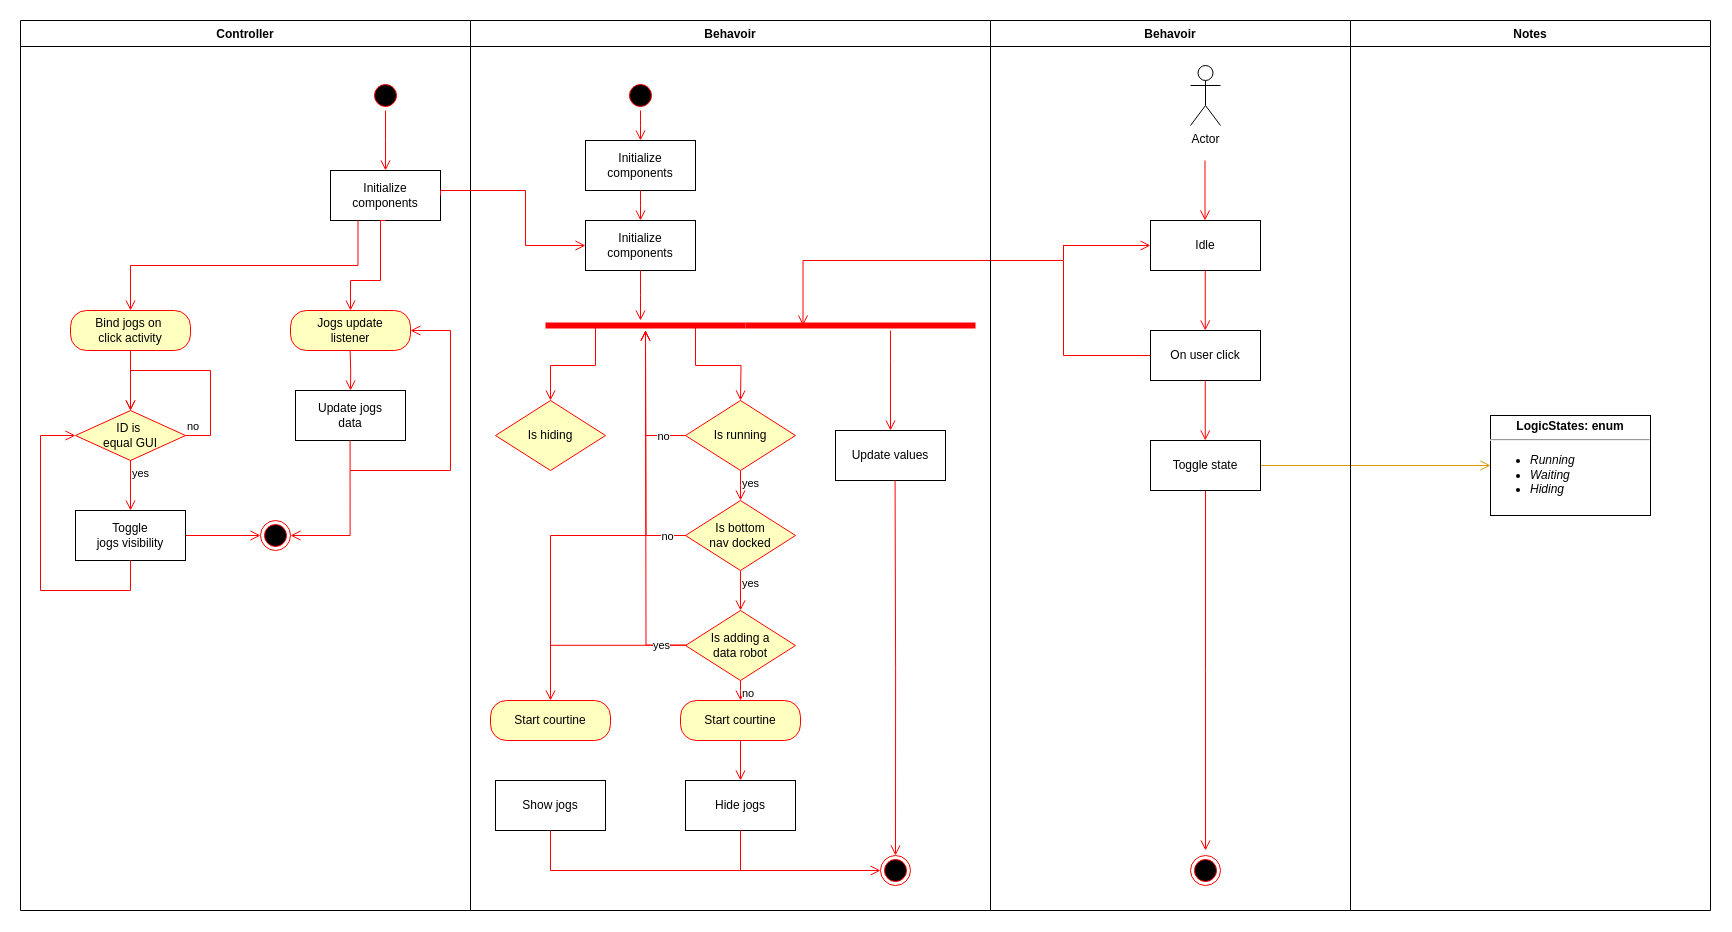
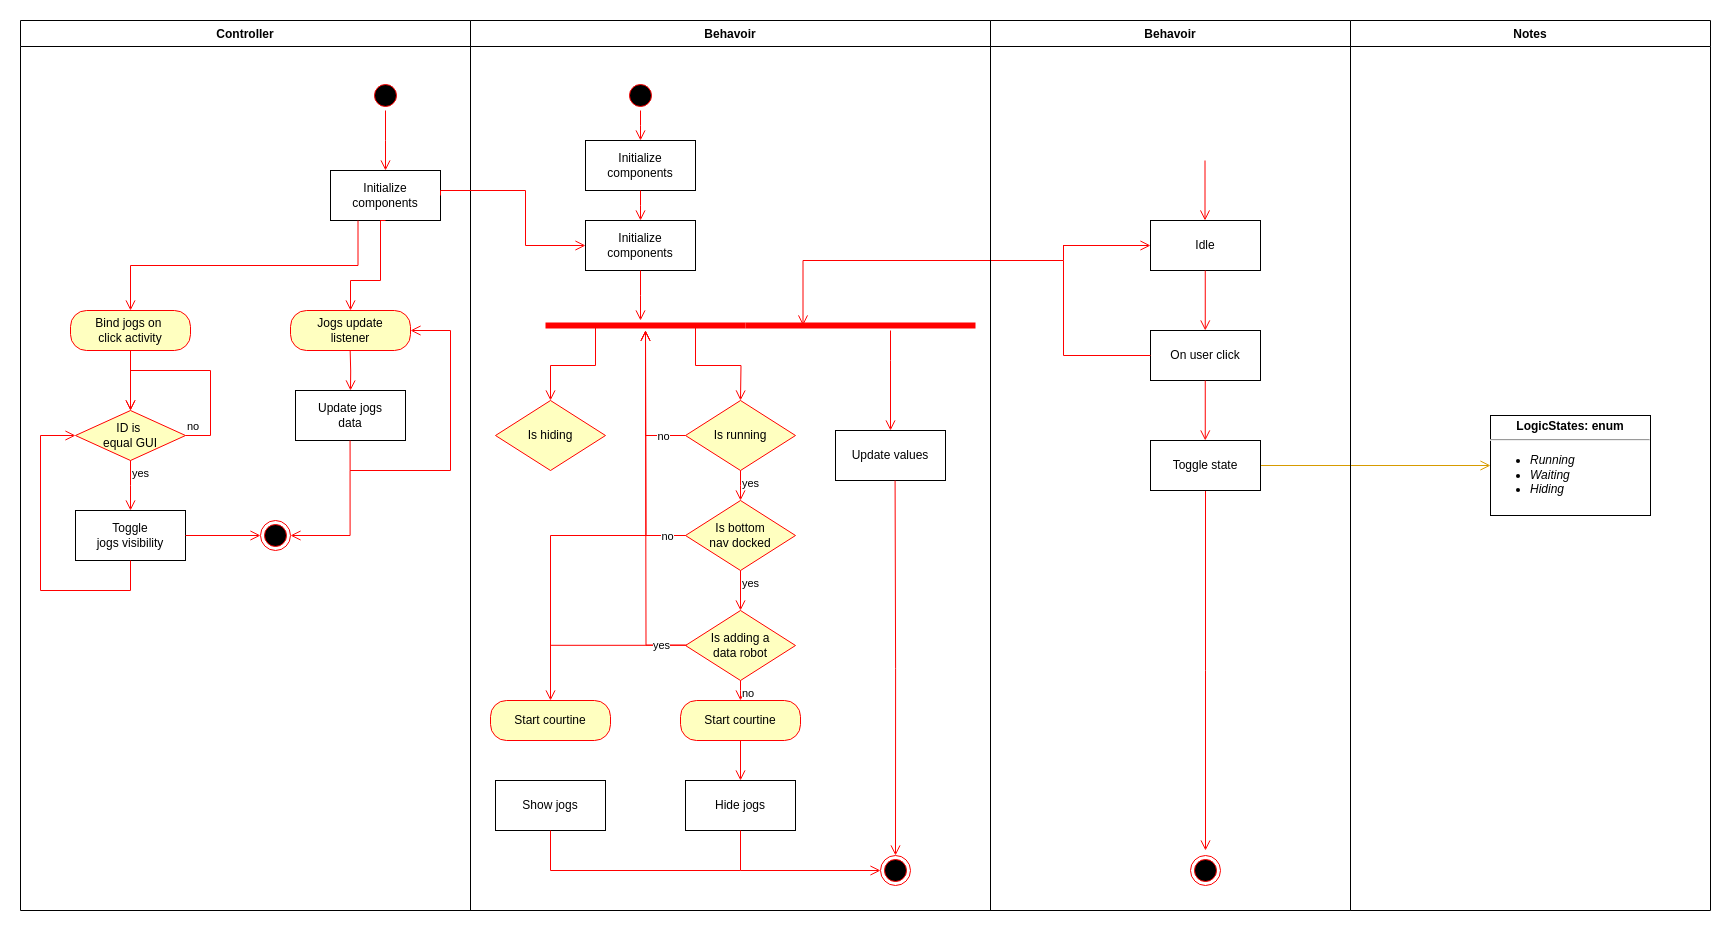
(1206, 96) -> none
